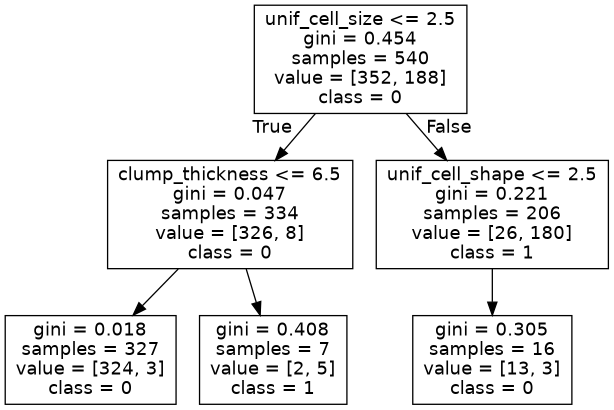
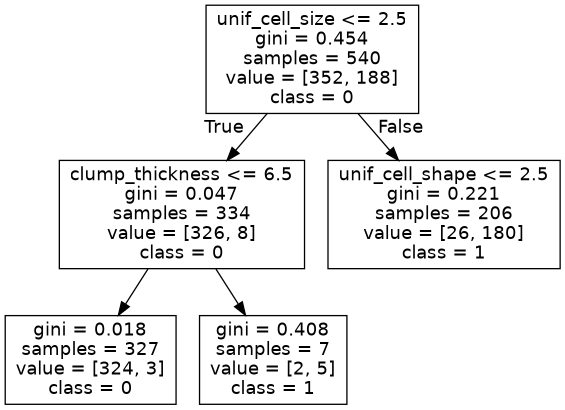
(492, 360) -> none
